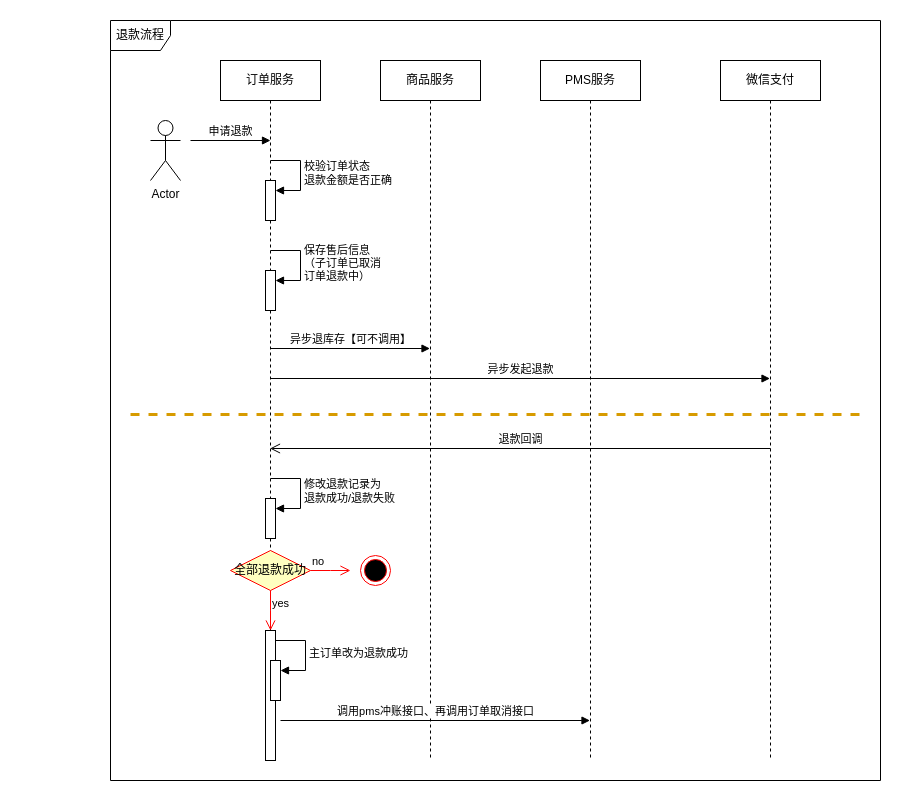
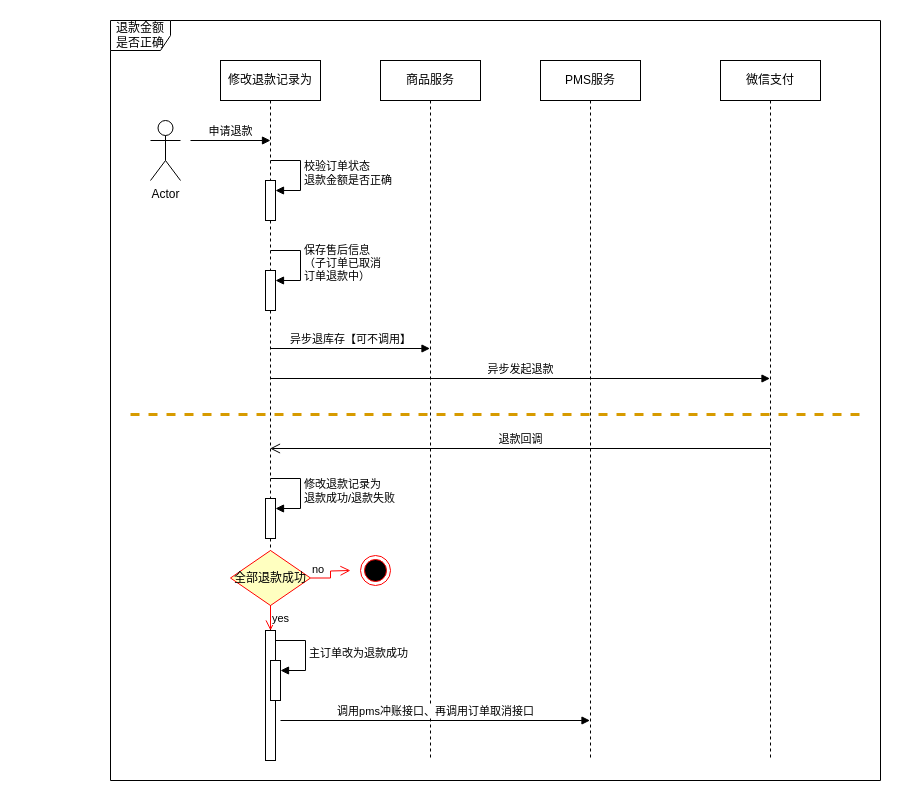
(141, 36) -> (141, 36)
(271, 81) -> (271, 81)
(271, 571) -> (271, 578)
